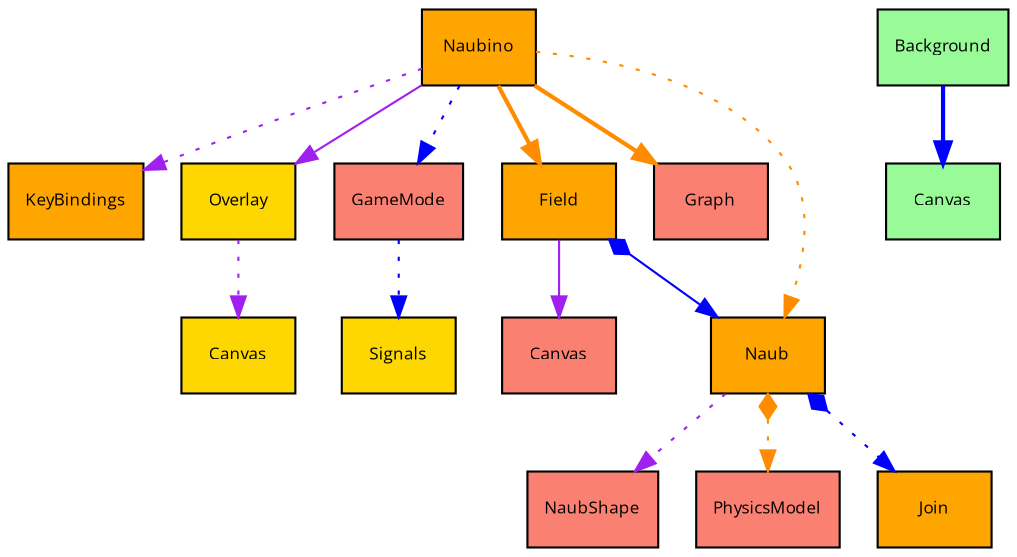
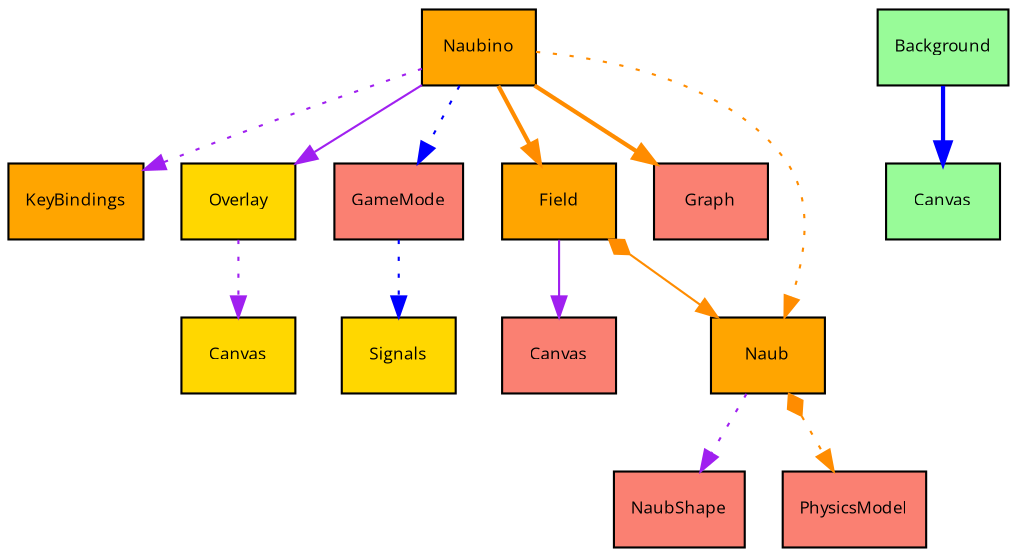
(665, 280) -> (665, 280)
(935, 509) -> none
